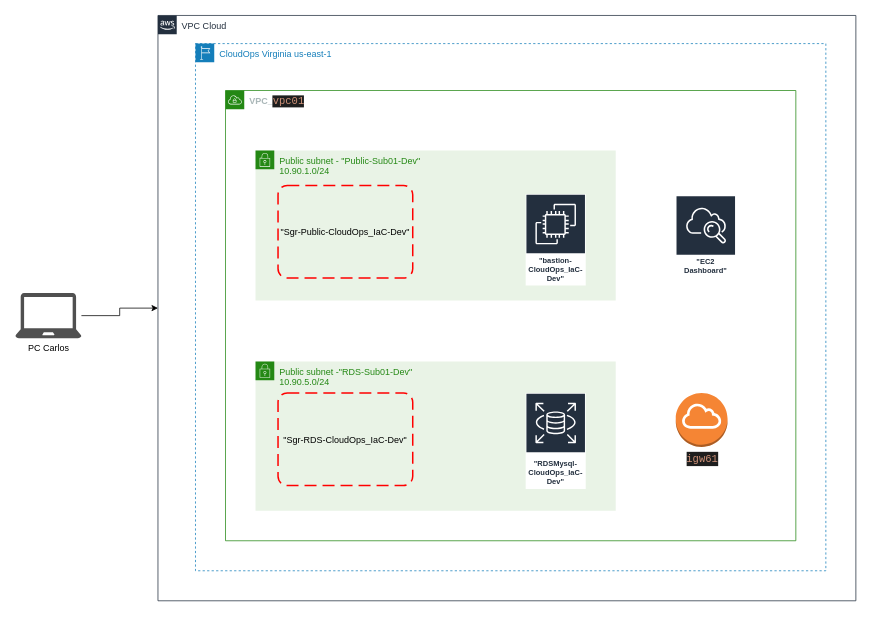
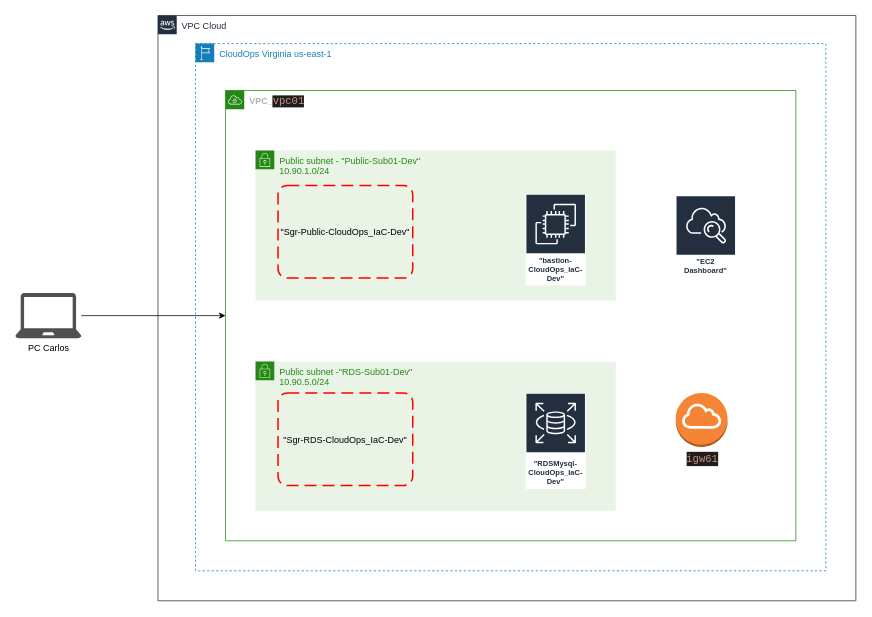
(120, 312) -> (169, 315)
